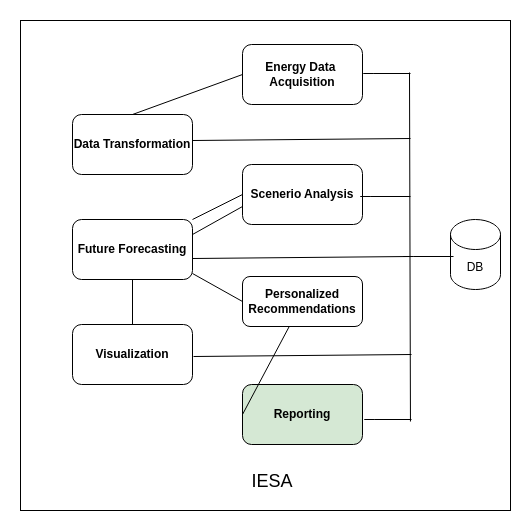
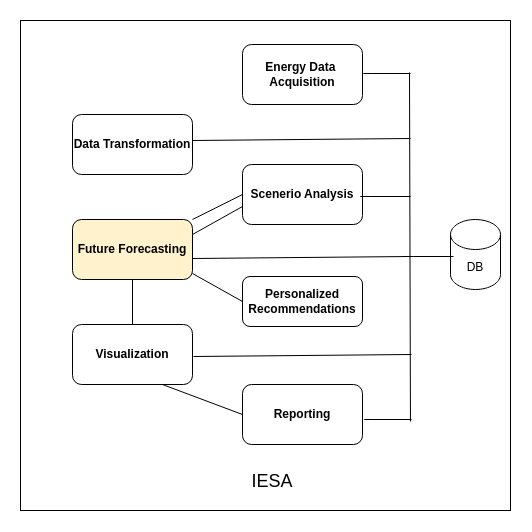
(188, 94) -> none
(133, 250) -> (133, 250)
(266, 371) -> (203, 400)
(303, 415) -> (303, 415)
